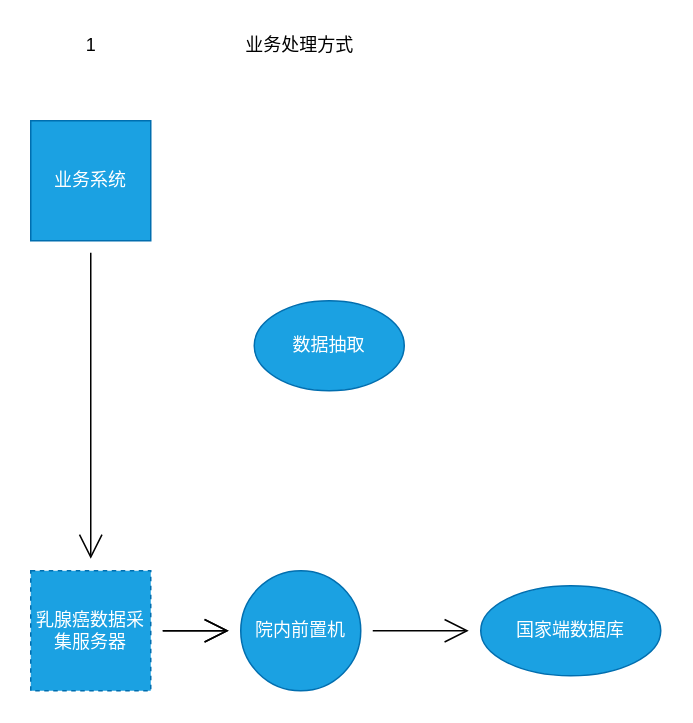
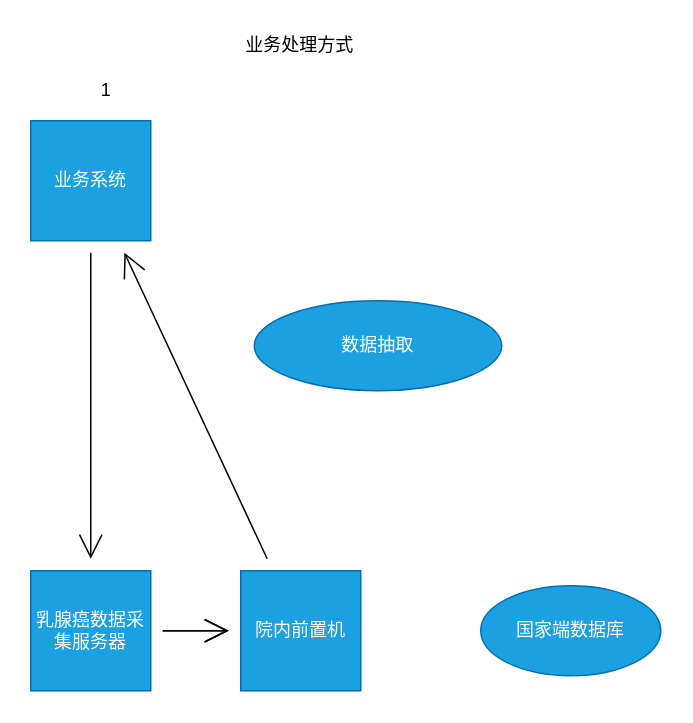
(91, 46) -> (106, 91)
(329, 346) -> (378, 346)
(91, 631) -> (91, 631)
(301, 631) -> (301, 631)
(419, 631) -> (196, 407)
